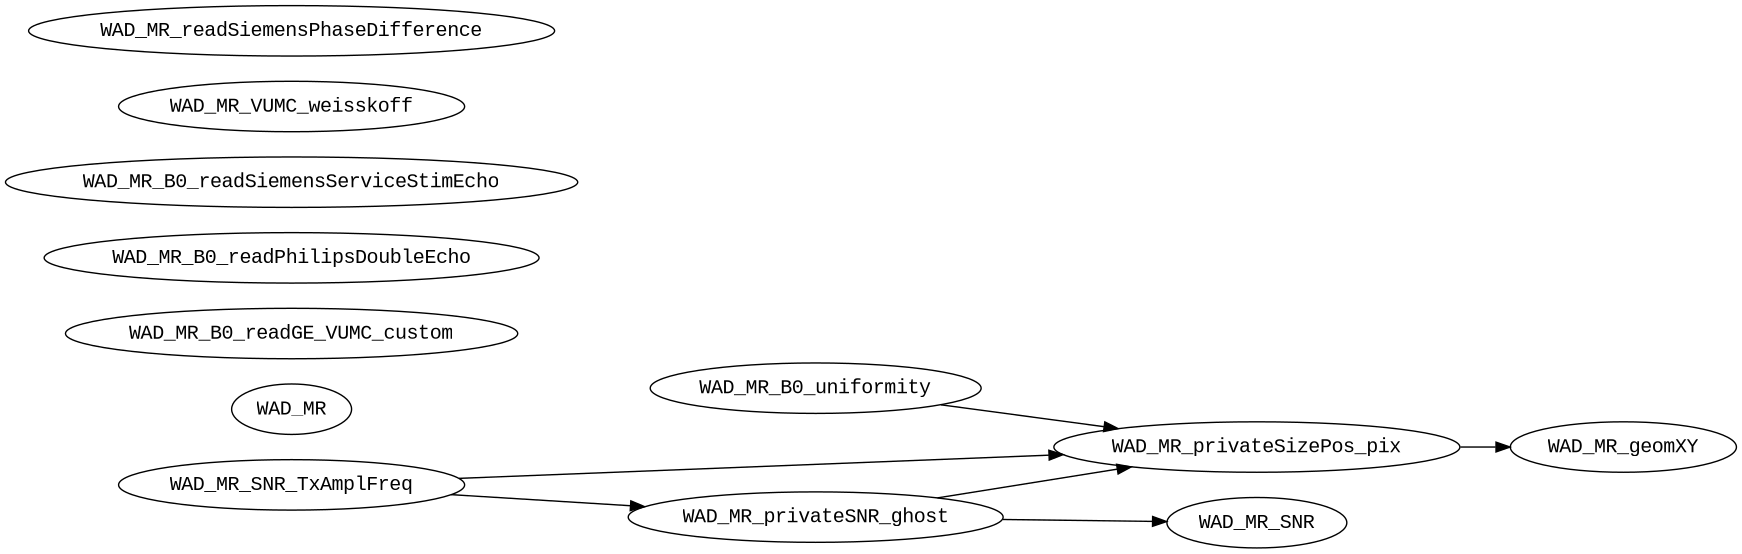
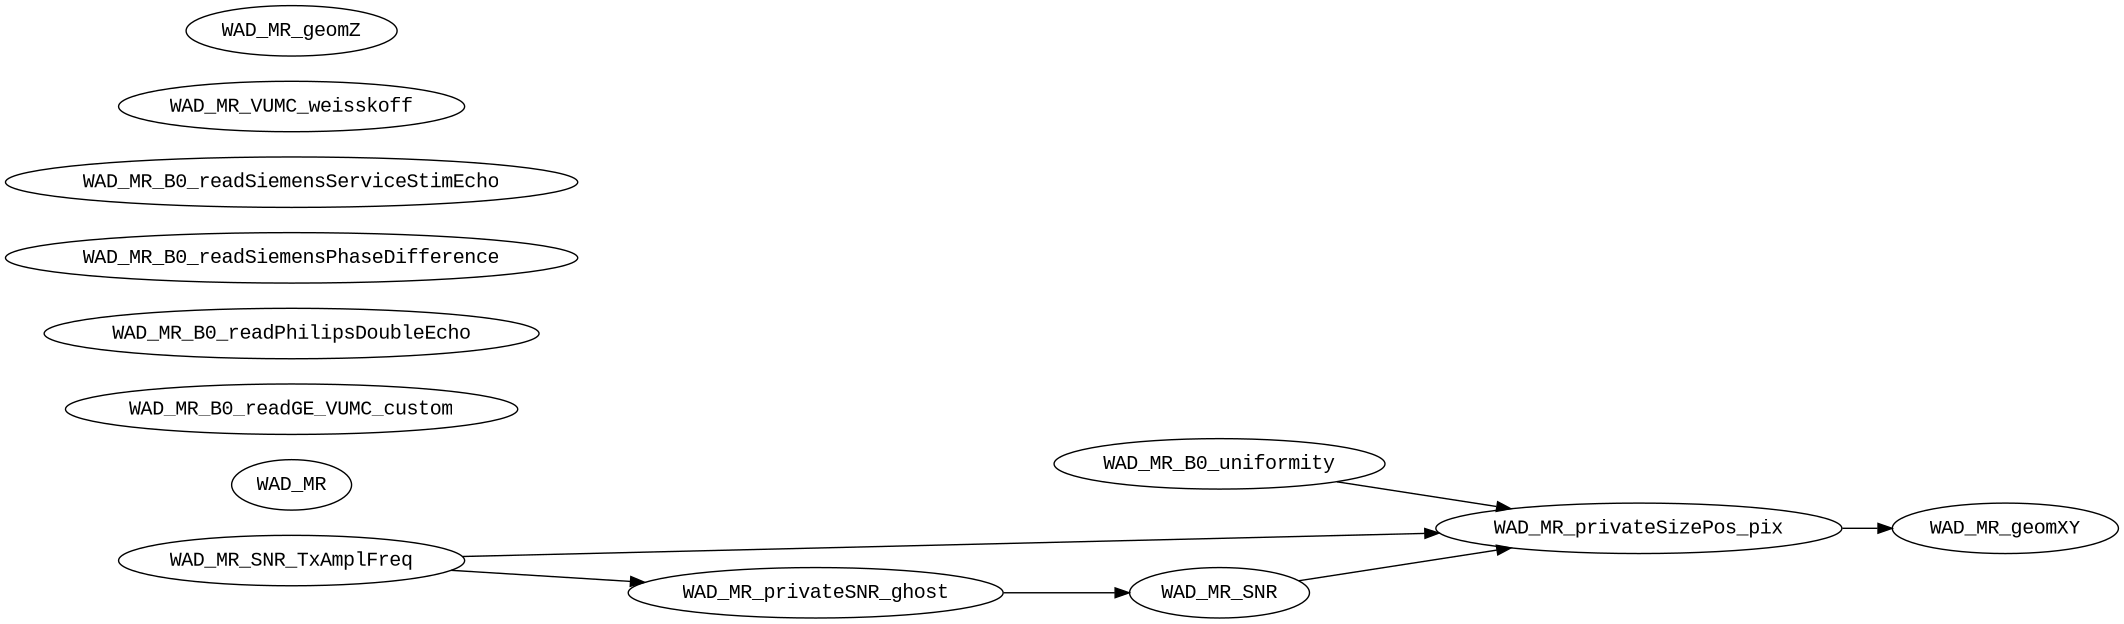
(292, 31) -> (292, 31)
none -> (292, 258)
(1027, 484) -> (1398, 565)
